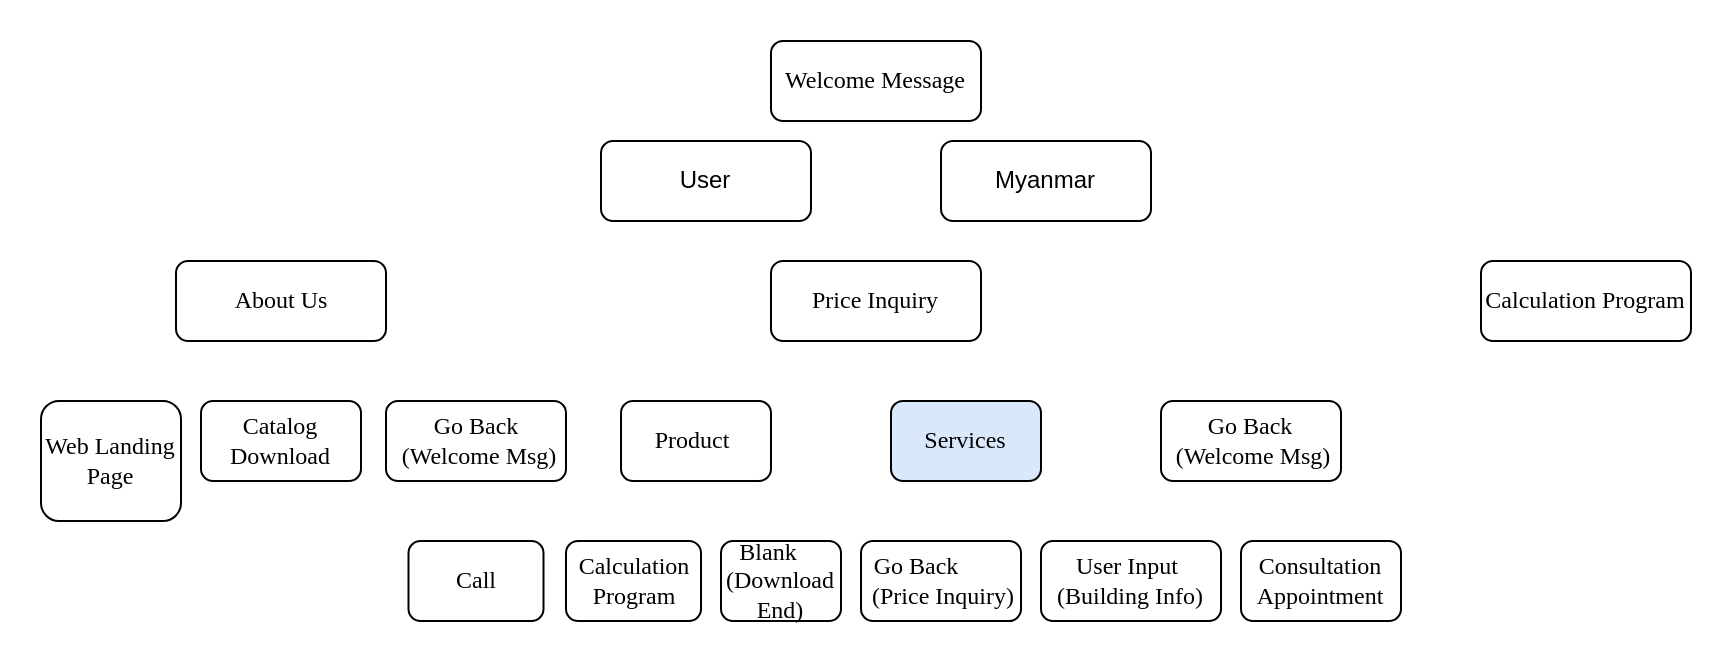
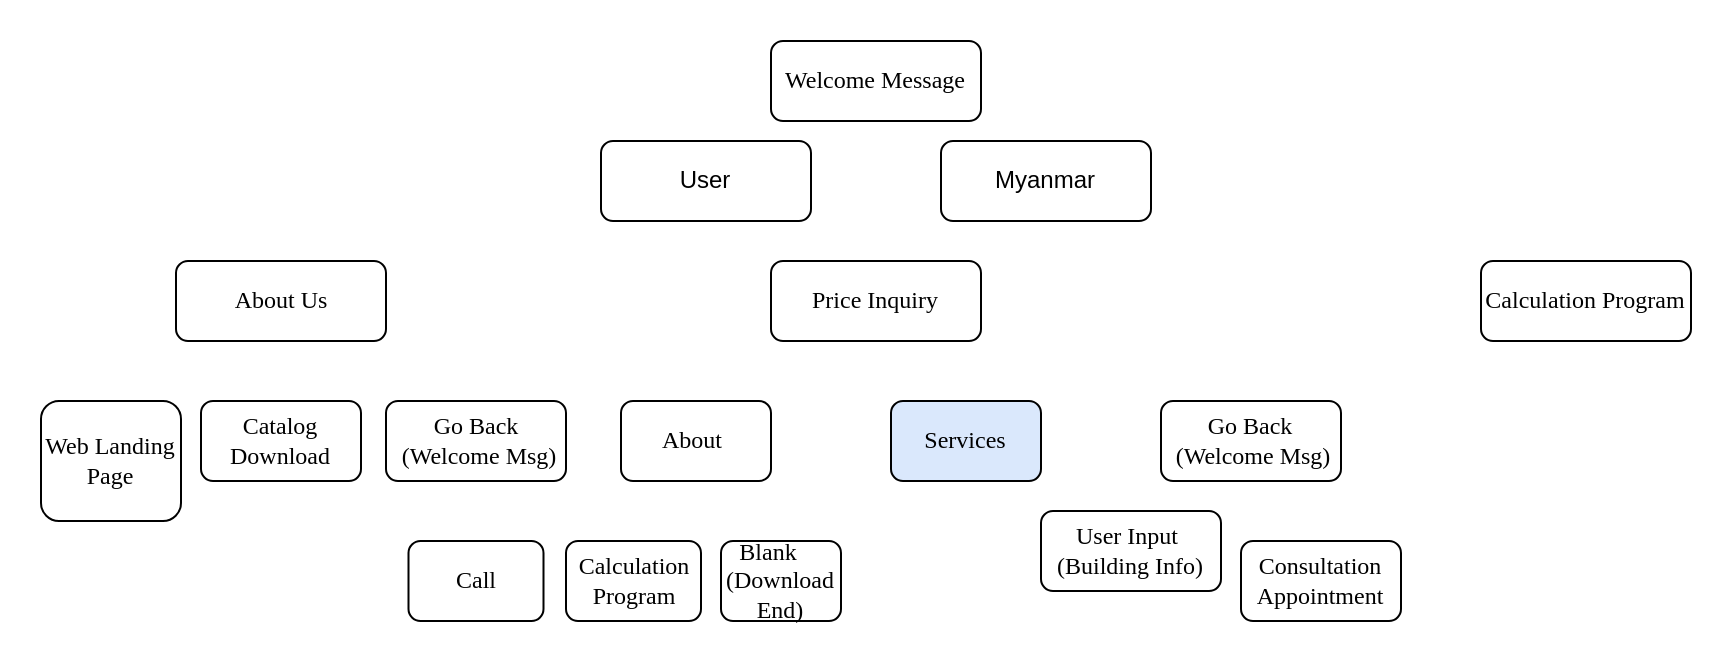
(696, 441) -> (696, 441)
(941, 581) -> none
(1131, 581) -> (1131, 551)
